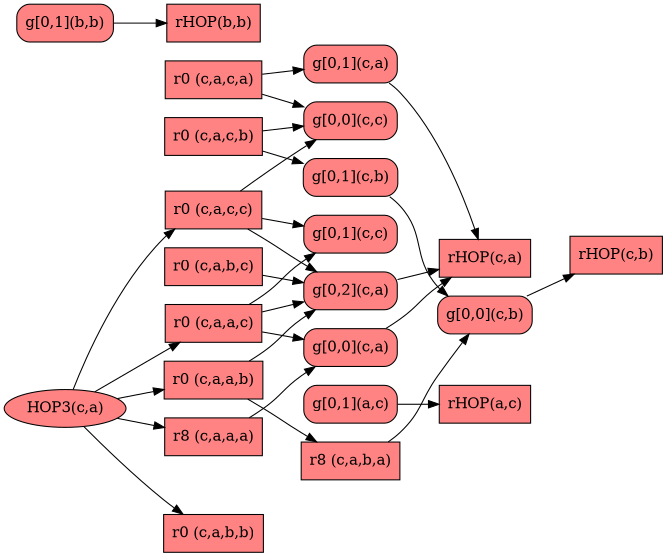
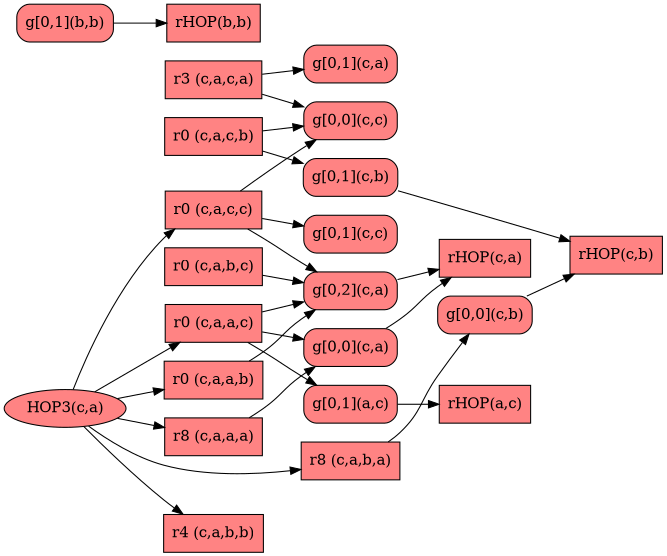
(214, 80) -> (214, 80)
(441, 151) -> none
(418, 241) -> (479, 214)
(276, 285) -> (278, 361)
(278, 418) -> (184, 470)
(214, 533) -> (214, 533)
